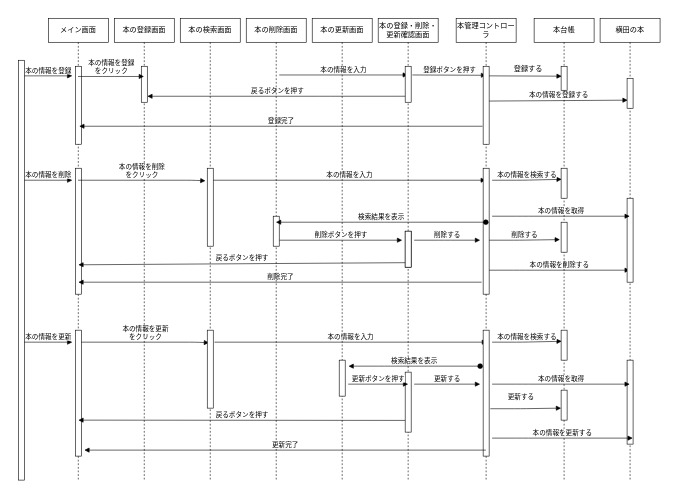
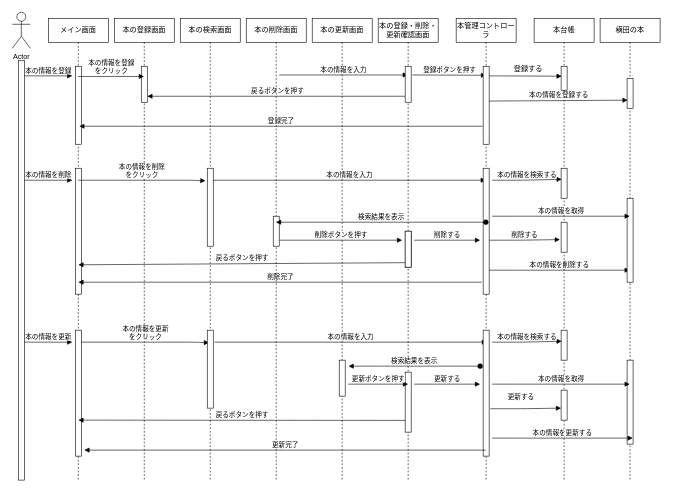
none -> (21, 30)
